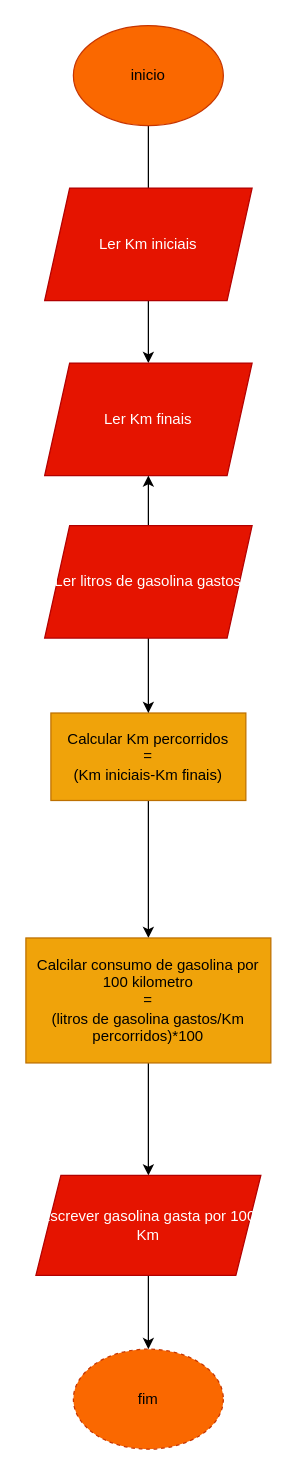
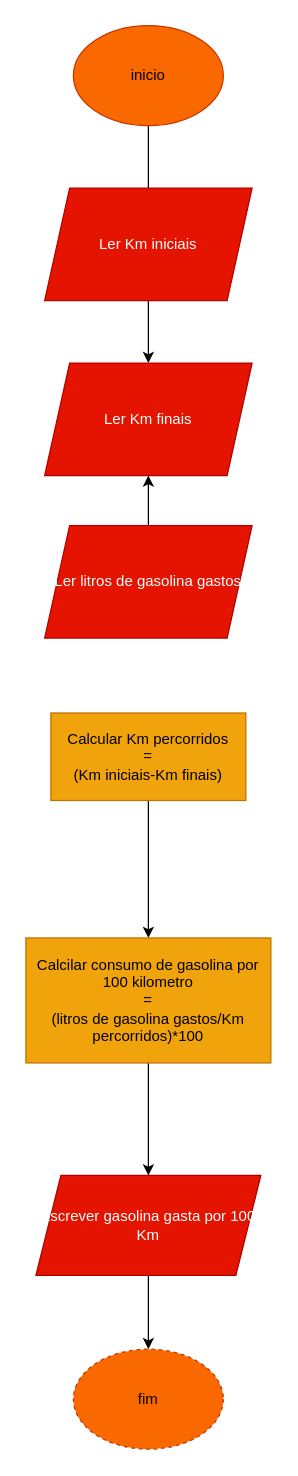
(148, 671) -> none
